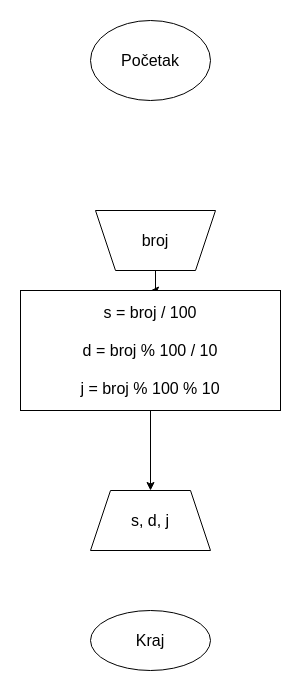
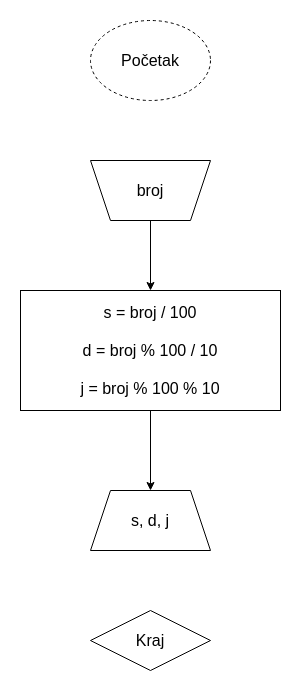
(151, 61) -> (151, 61)
(156, 241) -> (151, 191)
(151, 641) -> (151, 641)
